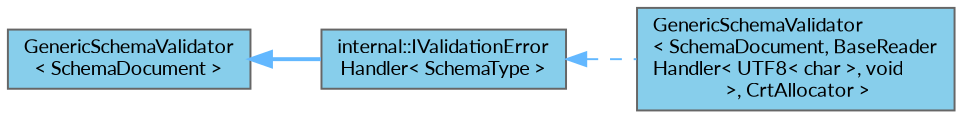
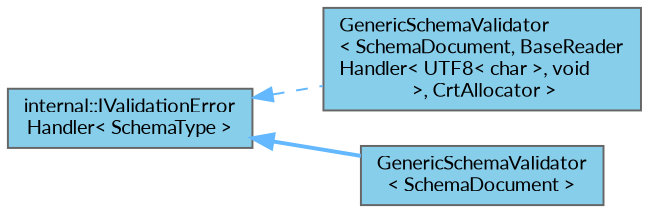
(296, 59) -> (317, 149)
